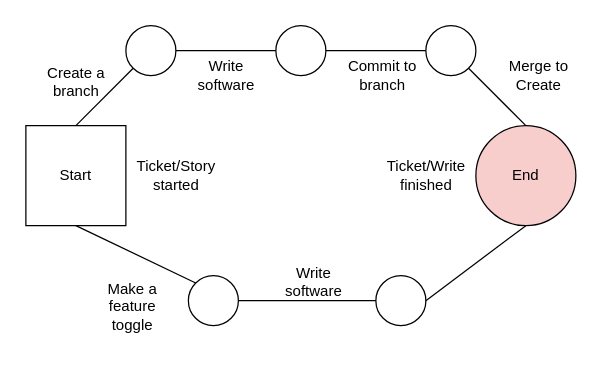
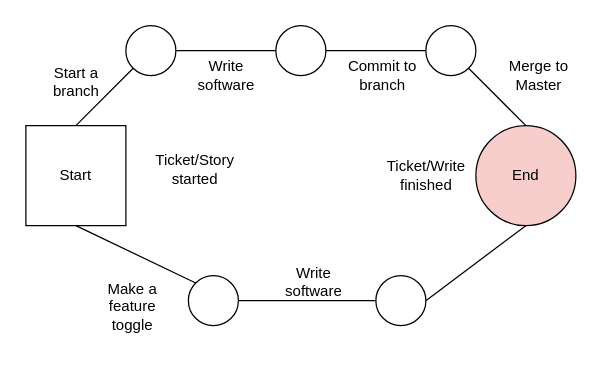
(539, 76) -> (539, 76)
(76, 82) -> (76, 82)
(176, 176) -> (194, 169)
